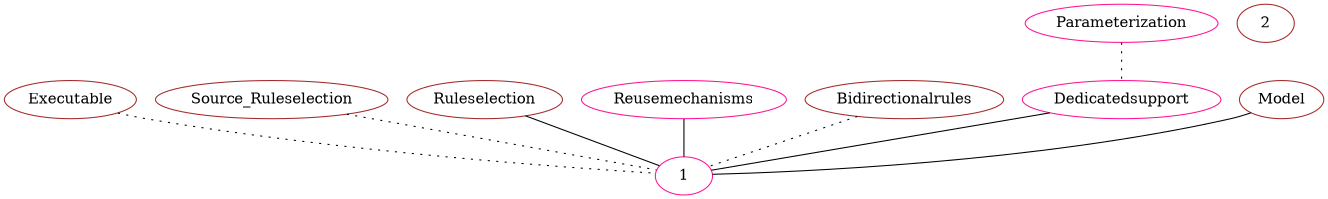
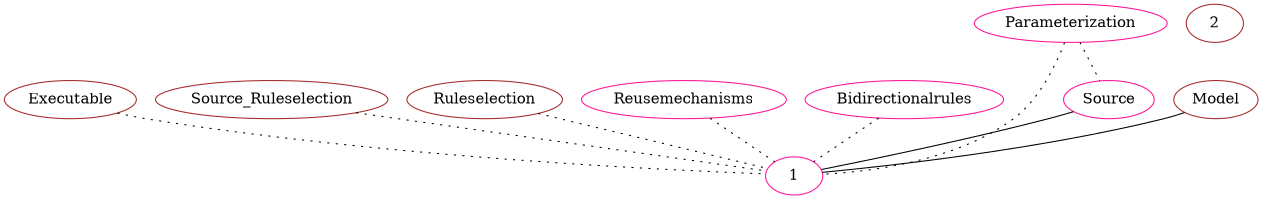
(904, 100) -> (904, 100)
(1122, 100) -> (1109, 100)
(684, 138) -> (742, 140)
(593, 141) -> (653, 141)
none -> (959, 147)
